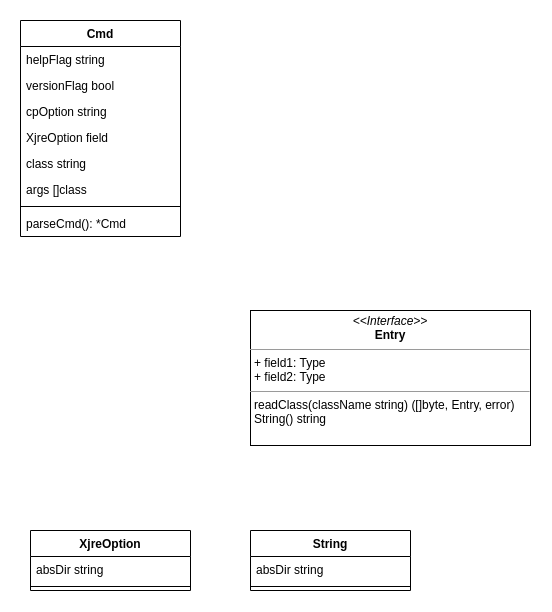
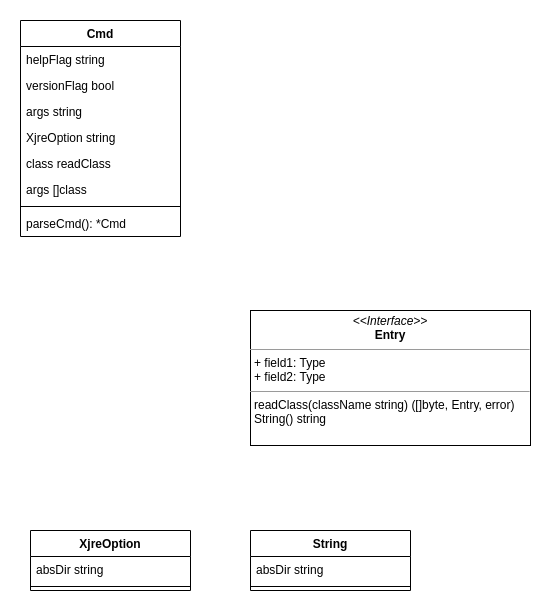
(72, 112) -> (60, 112)
(74, 138) -> (78, 138)
(62, 164) -> (72, 164)
